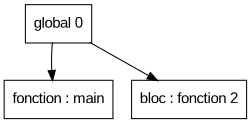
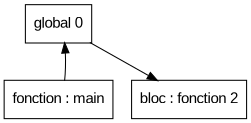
(52, 57) -> (65, 67)
